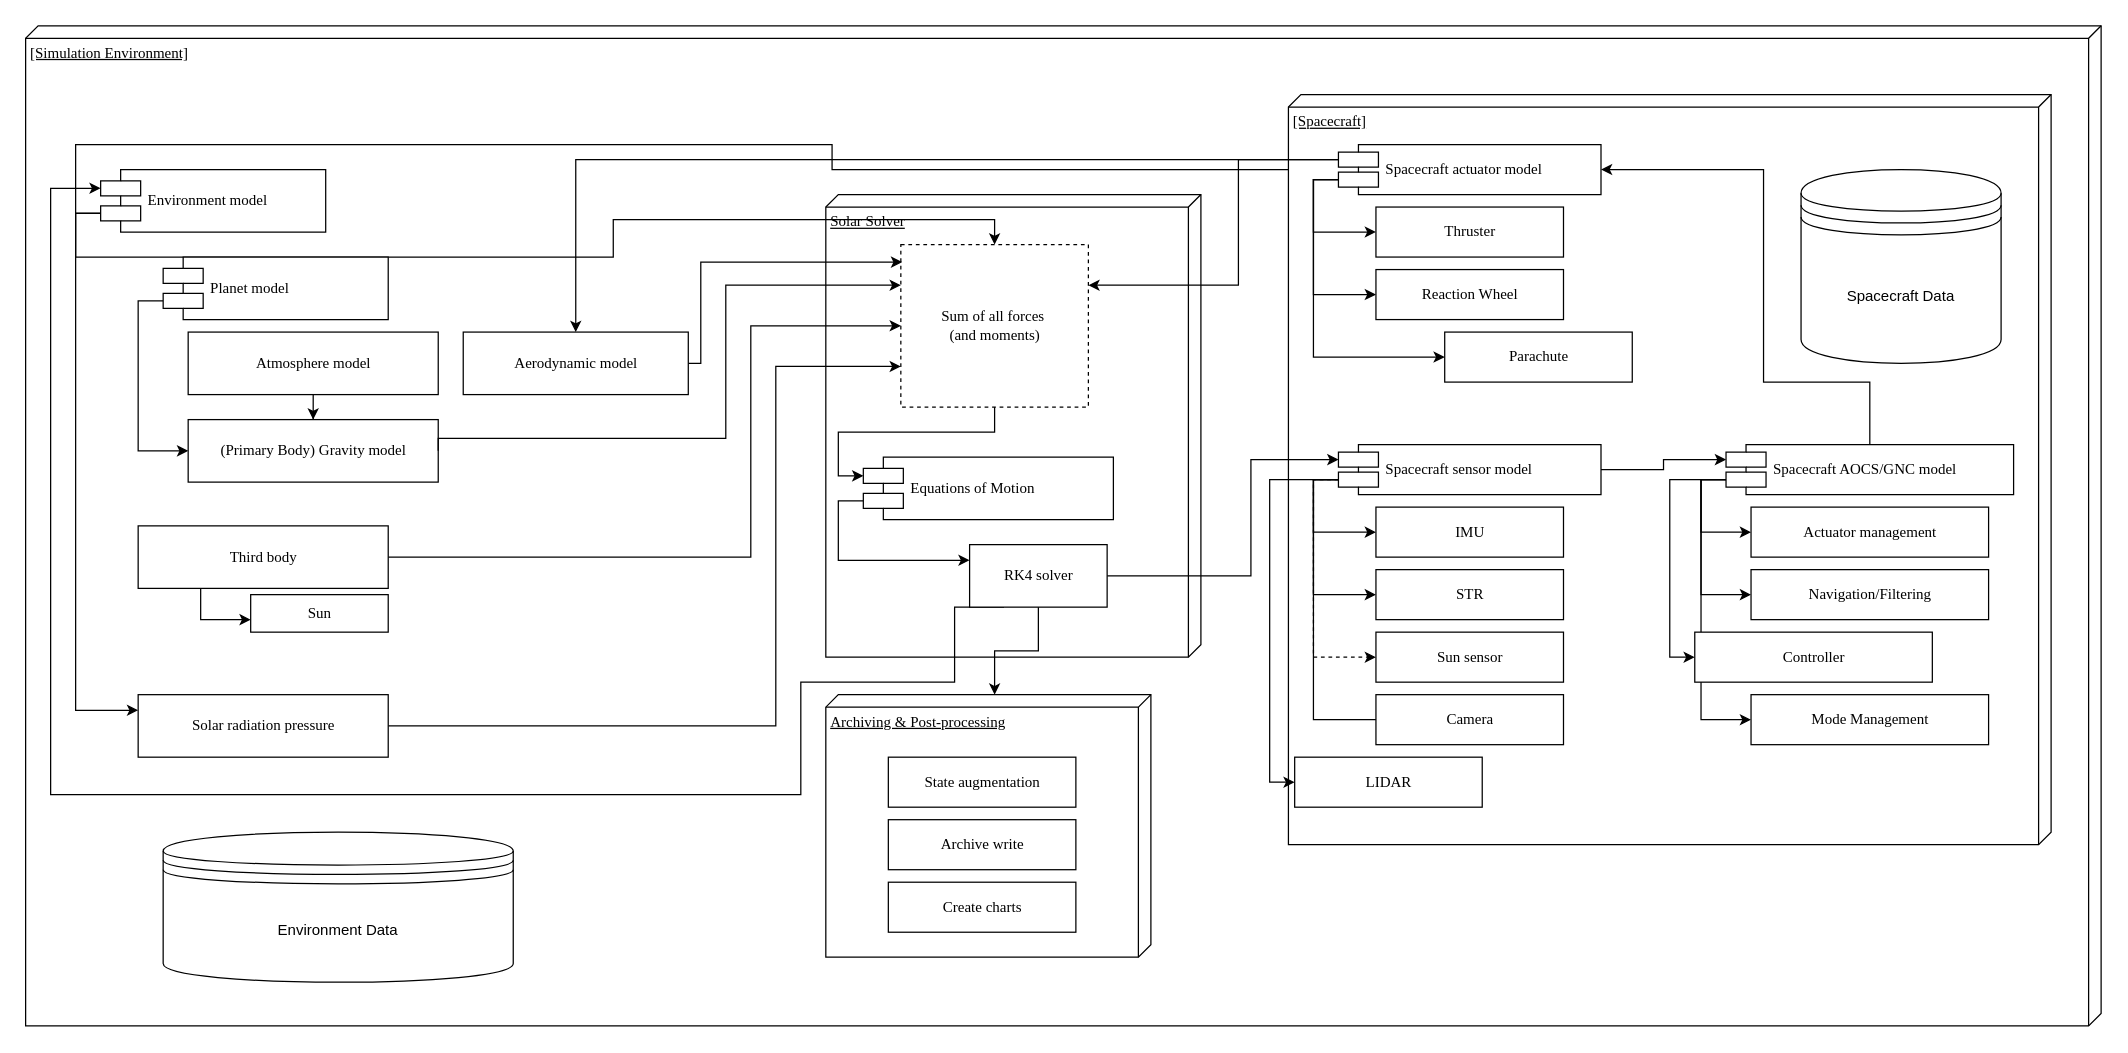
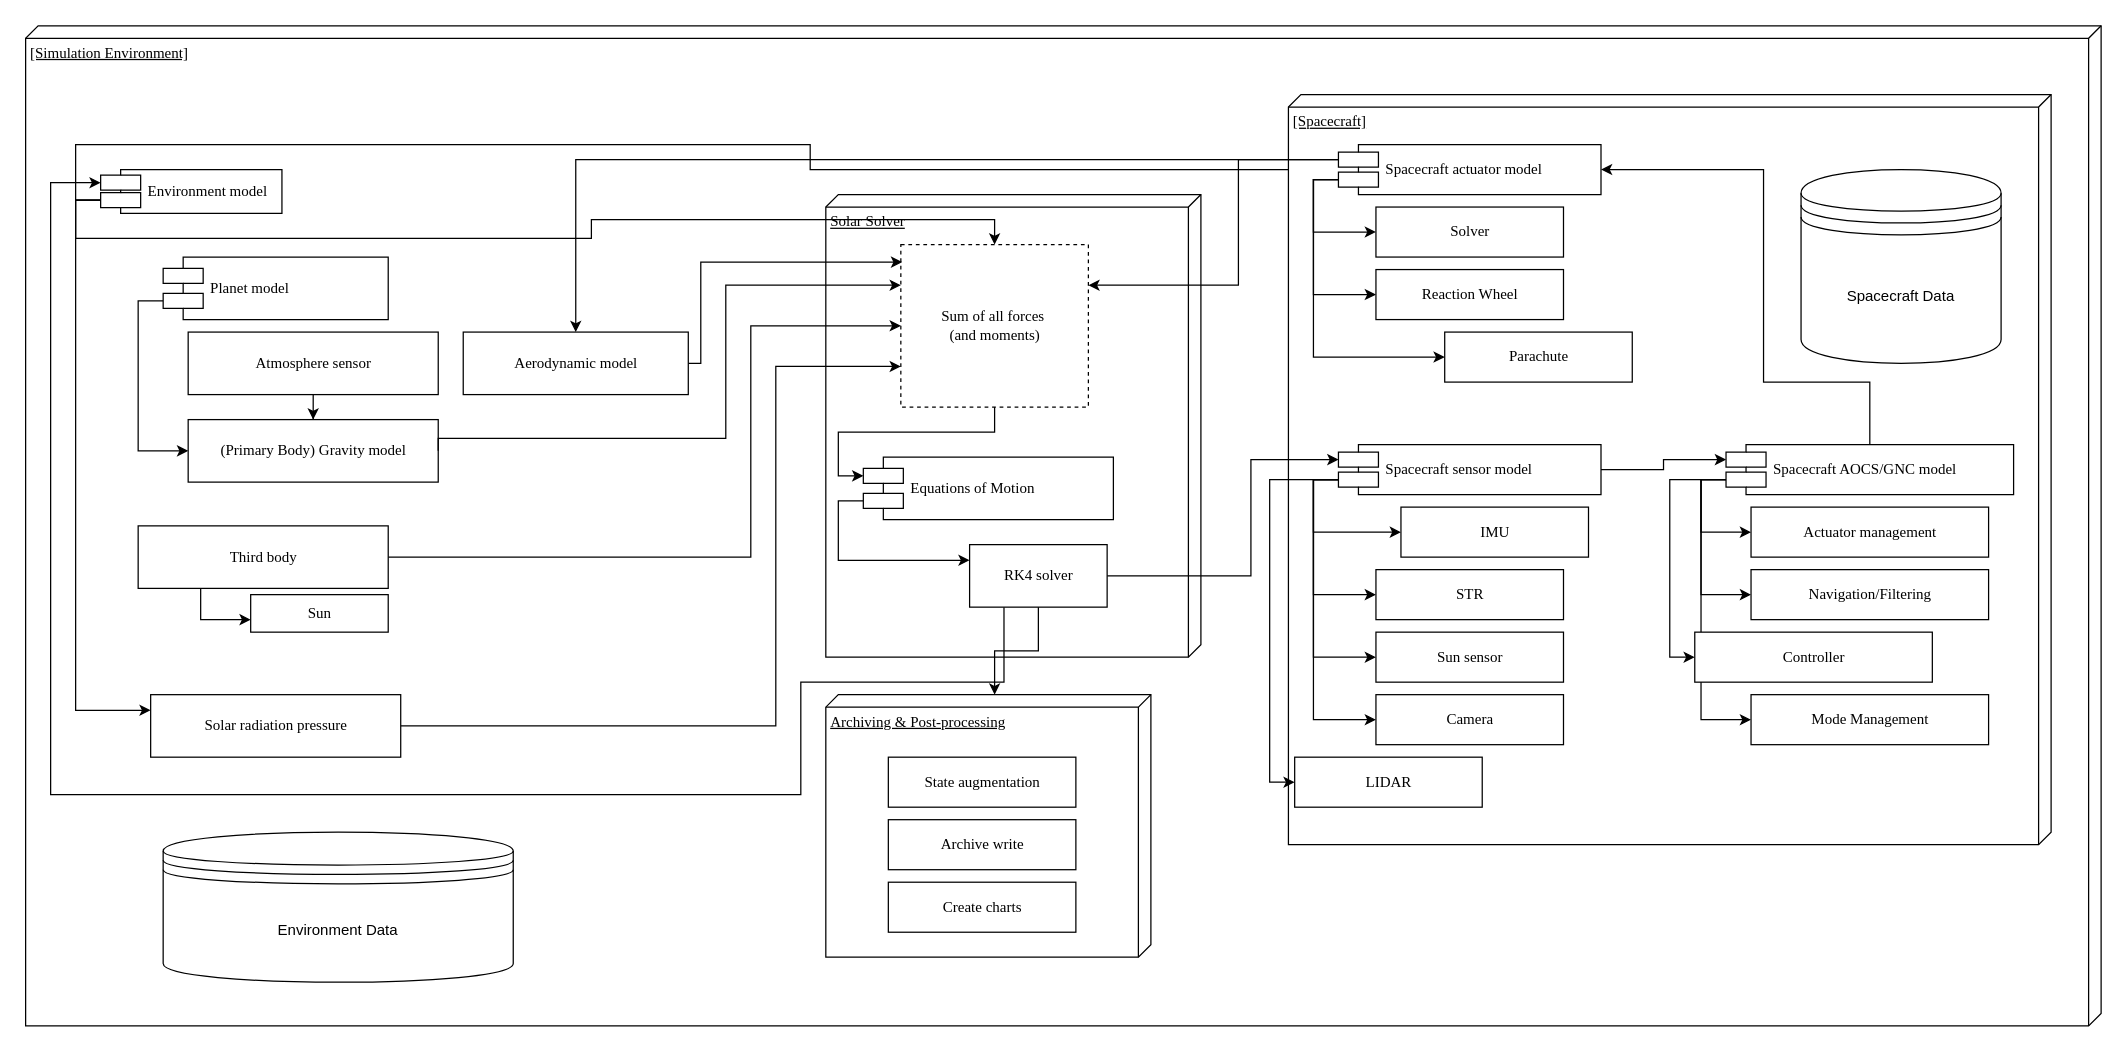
(213, 201) -> (191, 191)
(1470, 232) -> (1470, 232)
(314, 363) -> (314, 363)
(1469, 532) -> (1494, 532)
(1341, 657) -> (1341, 657)
(1369, 719) -> (1366, 719)
(263, 726) -> (276, 726)
